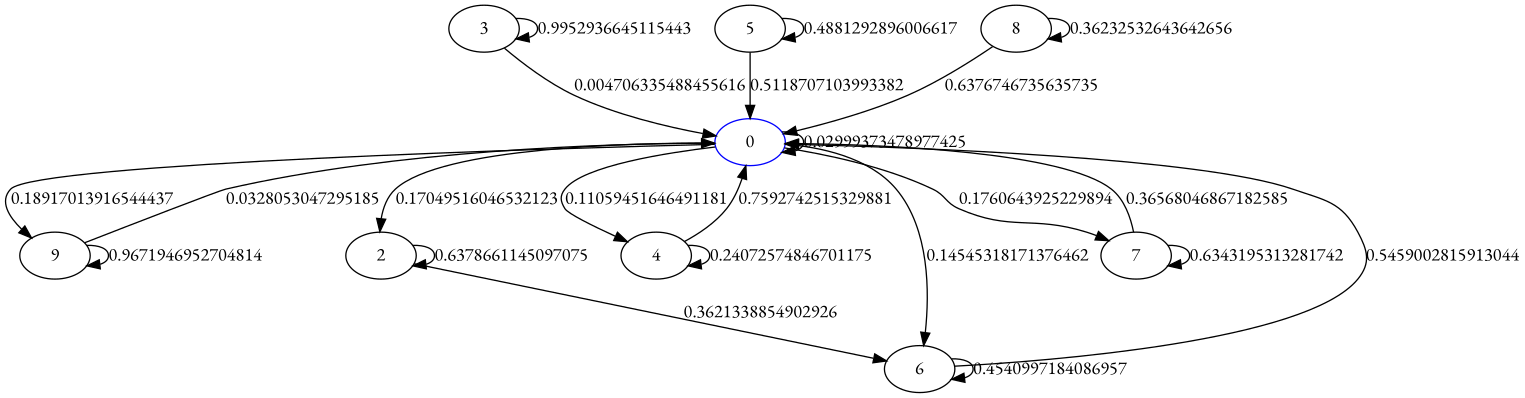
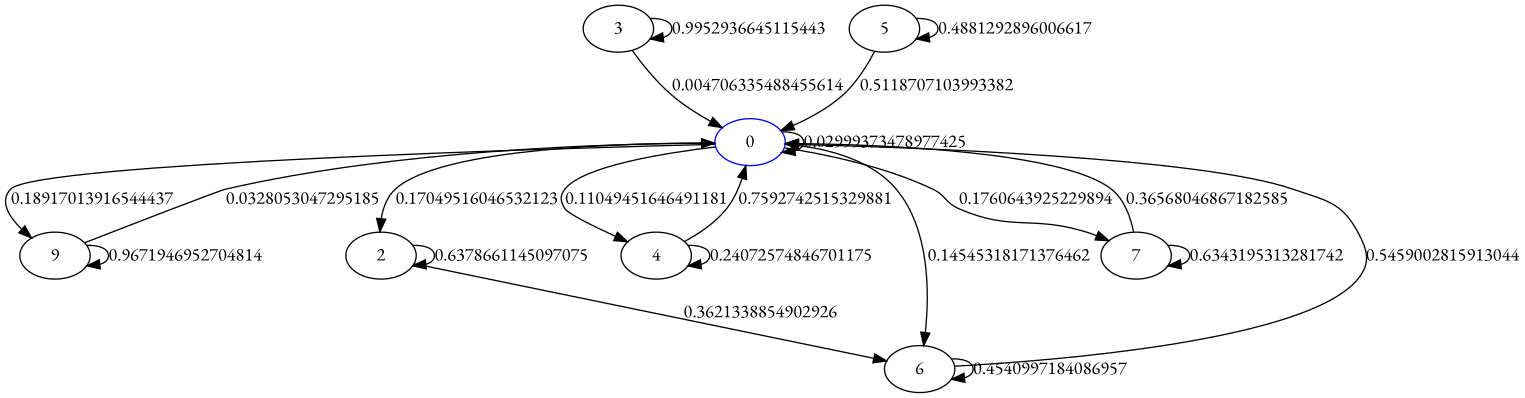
(1016, 29) -> none
(660, 85) -> (758, 85)
(646, 199) -> (646, 199)
